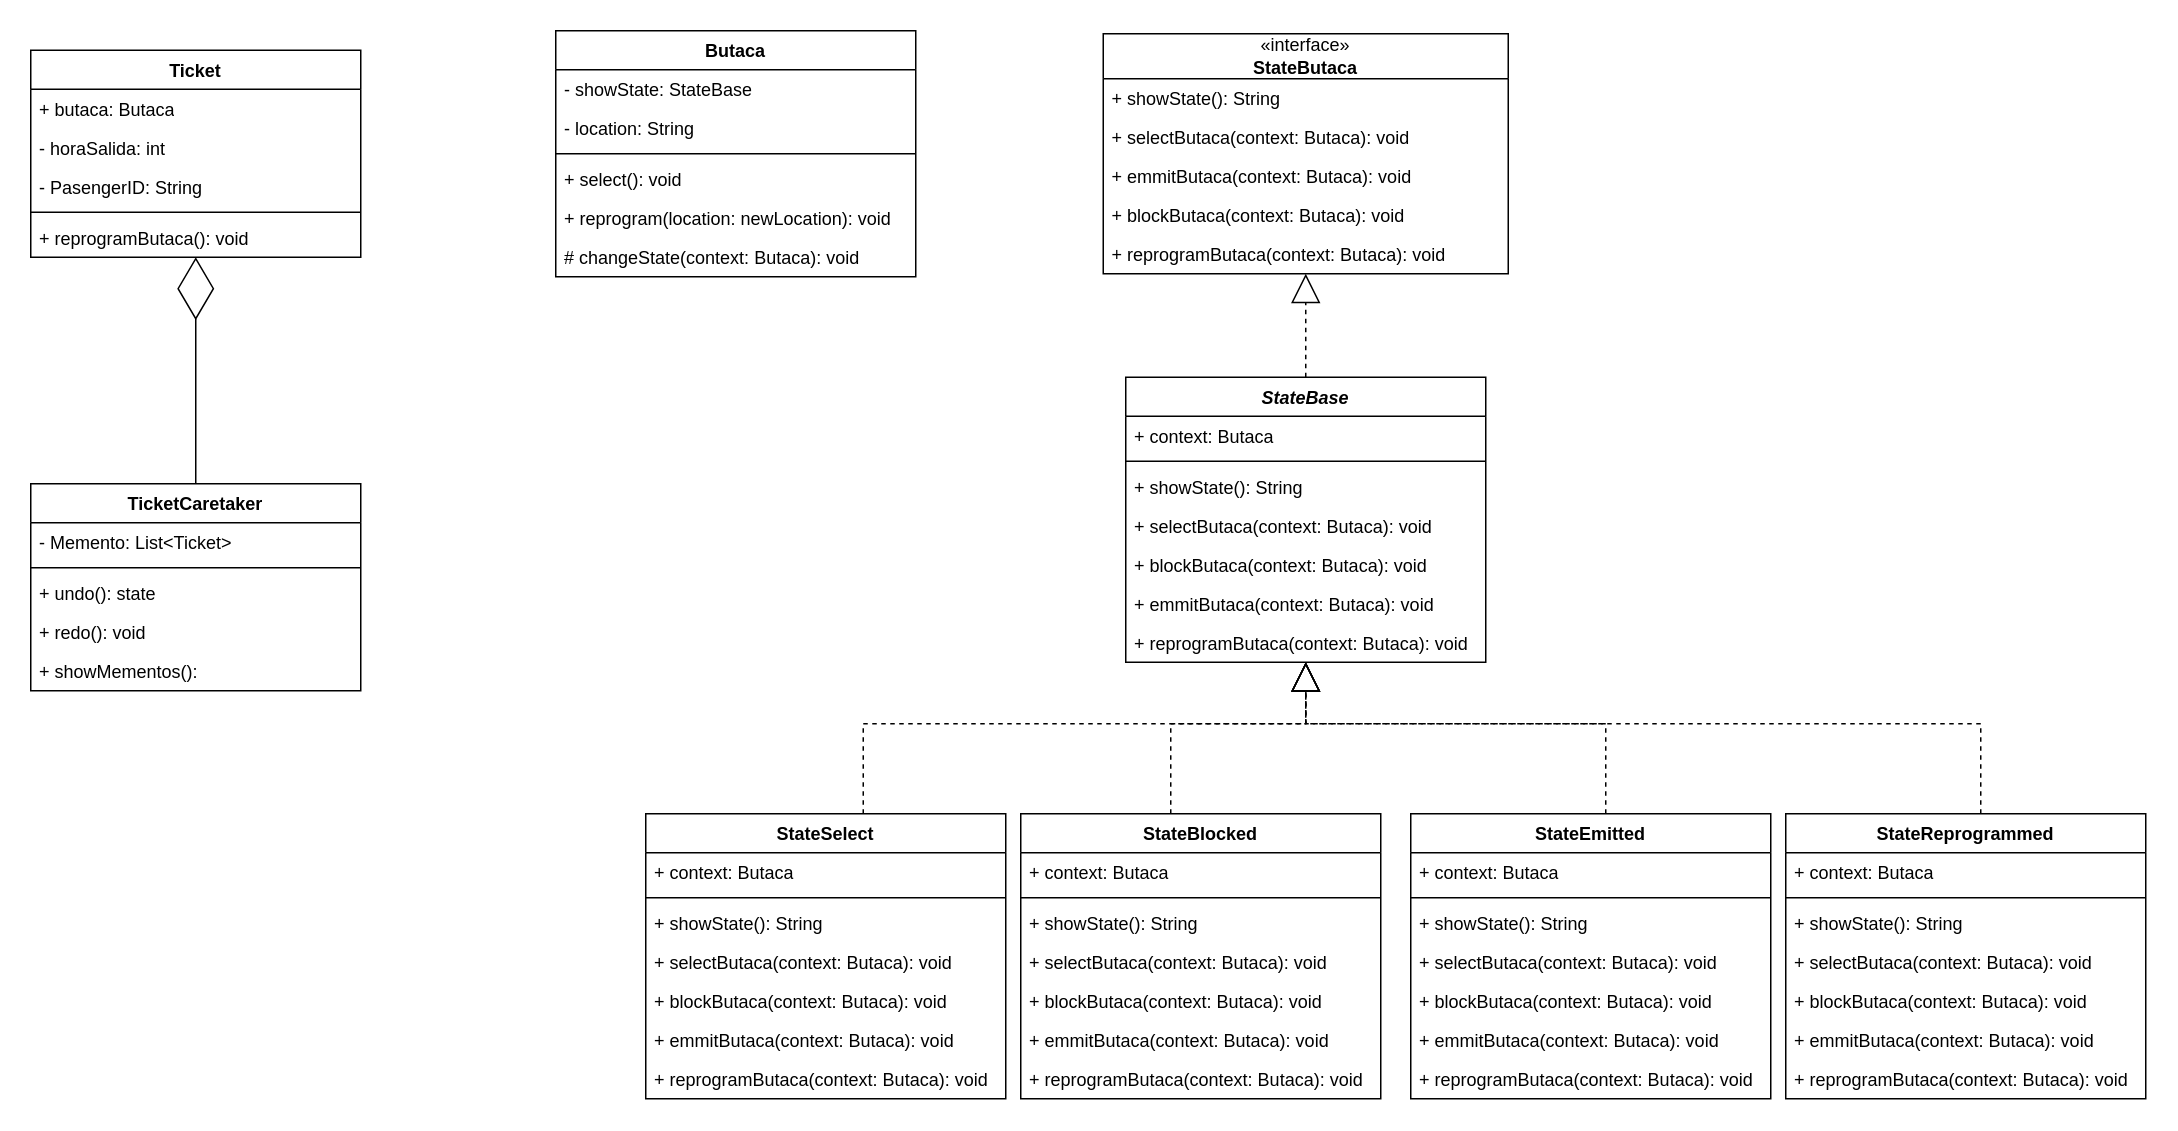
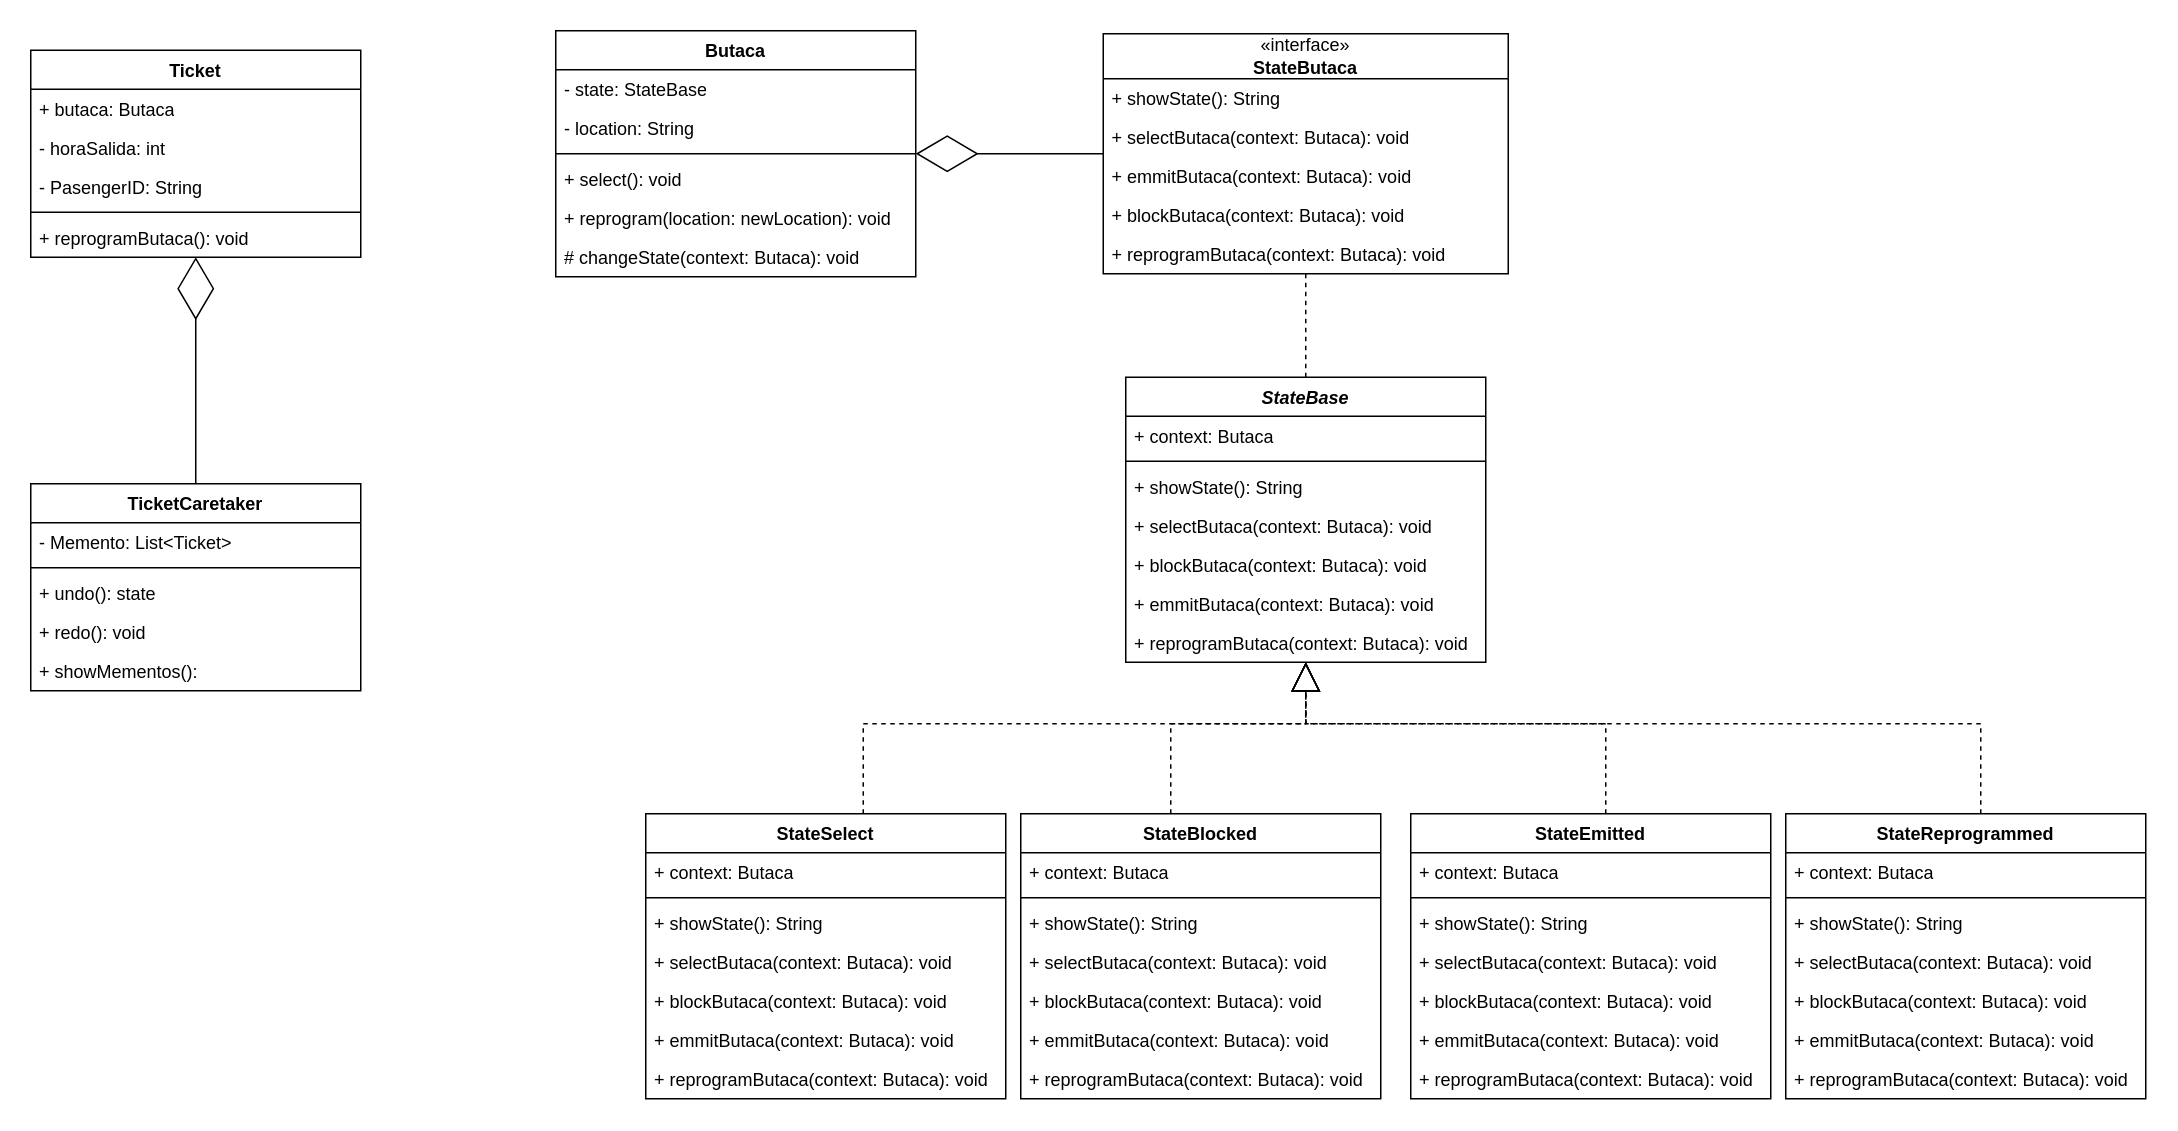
(669, 91) -> (648, 91)
none -> (1040, 154)
(1306, 303) -> (1306, 290)
